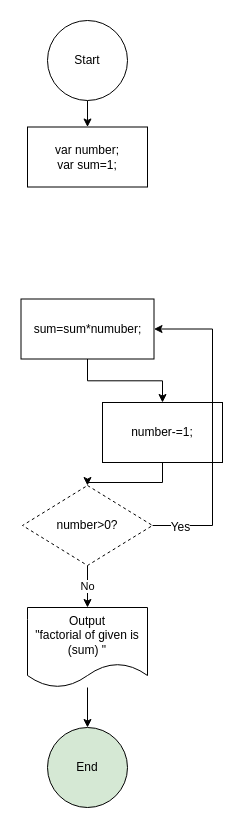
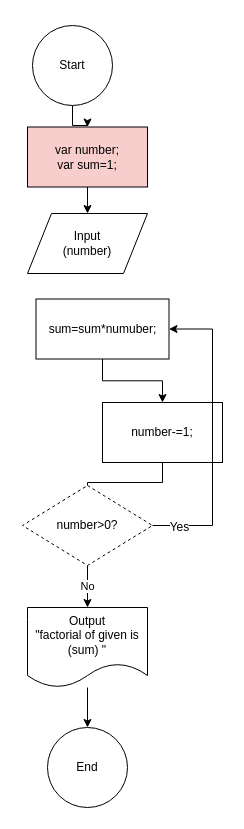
(88, 61) -> (73, 66)
(88, 157) -> (88, 157)
none -> (88, 204)
none -> (88, 244)
(88, 329) -> (103, 329)
(88, 483) -> (89, 483)
(88, 768) -> (88, 768)
